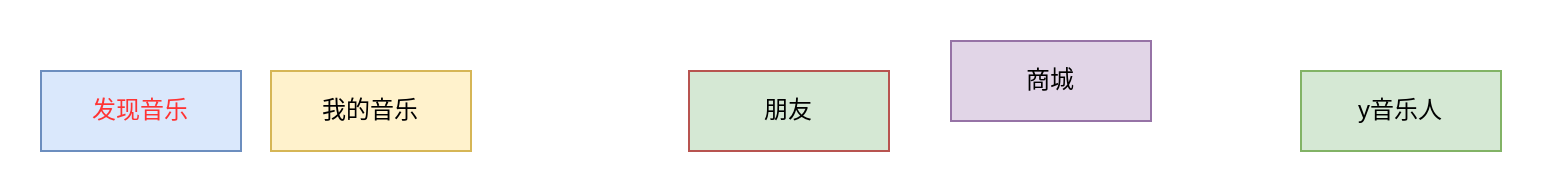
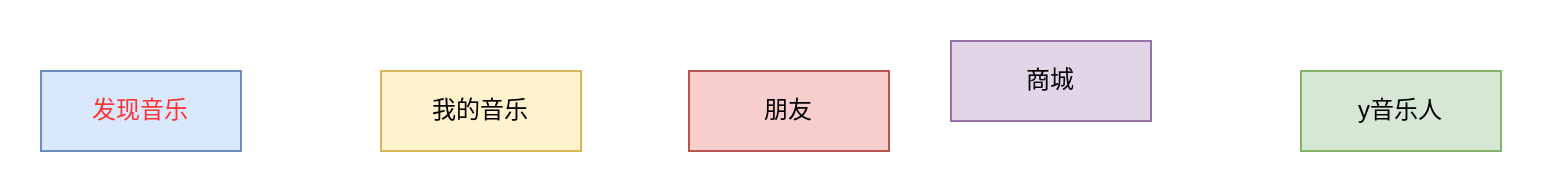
(371, 111) -> (481, 111)
(789, 111) -> (789, 111)
